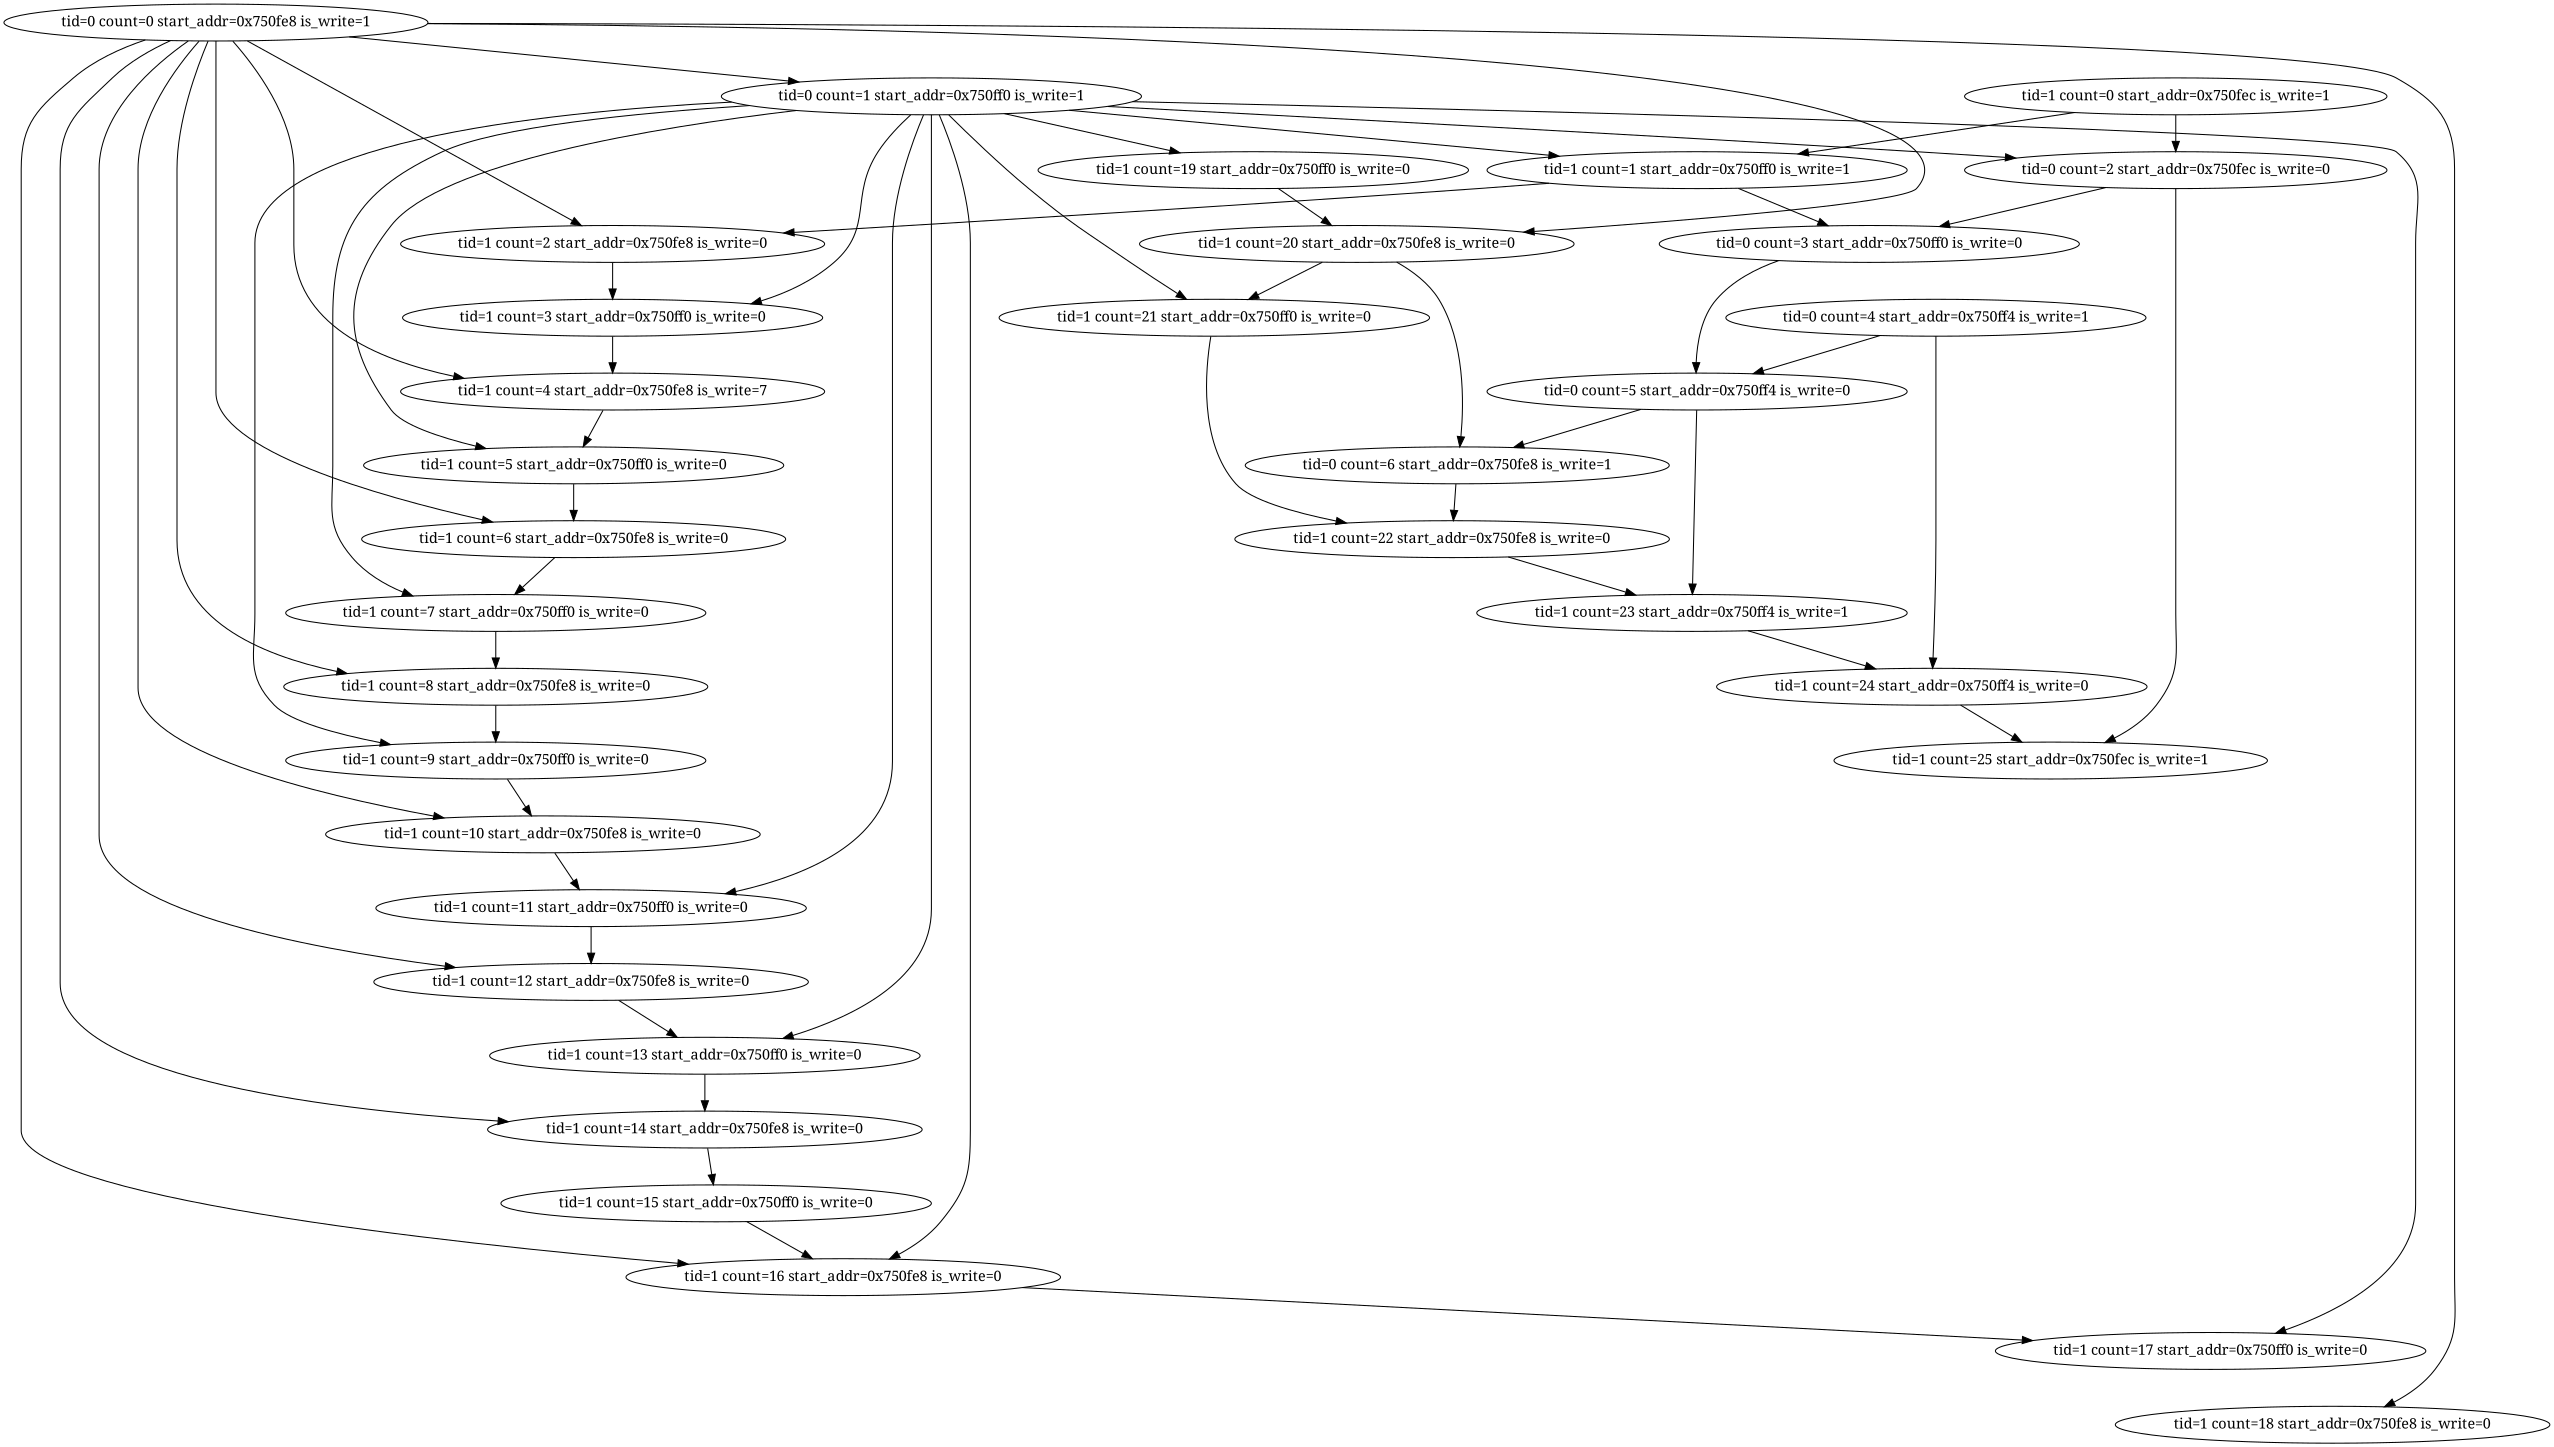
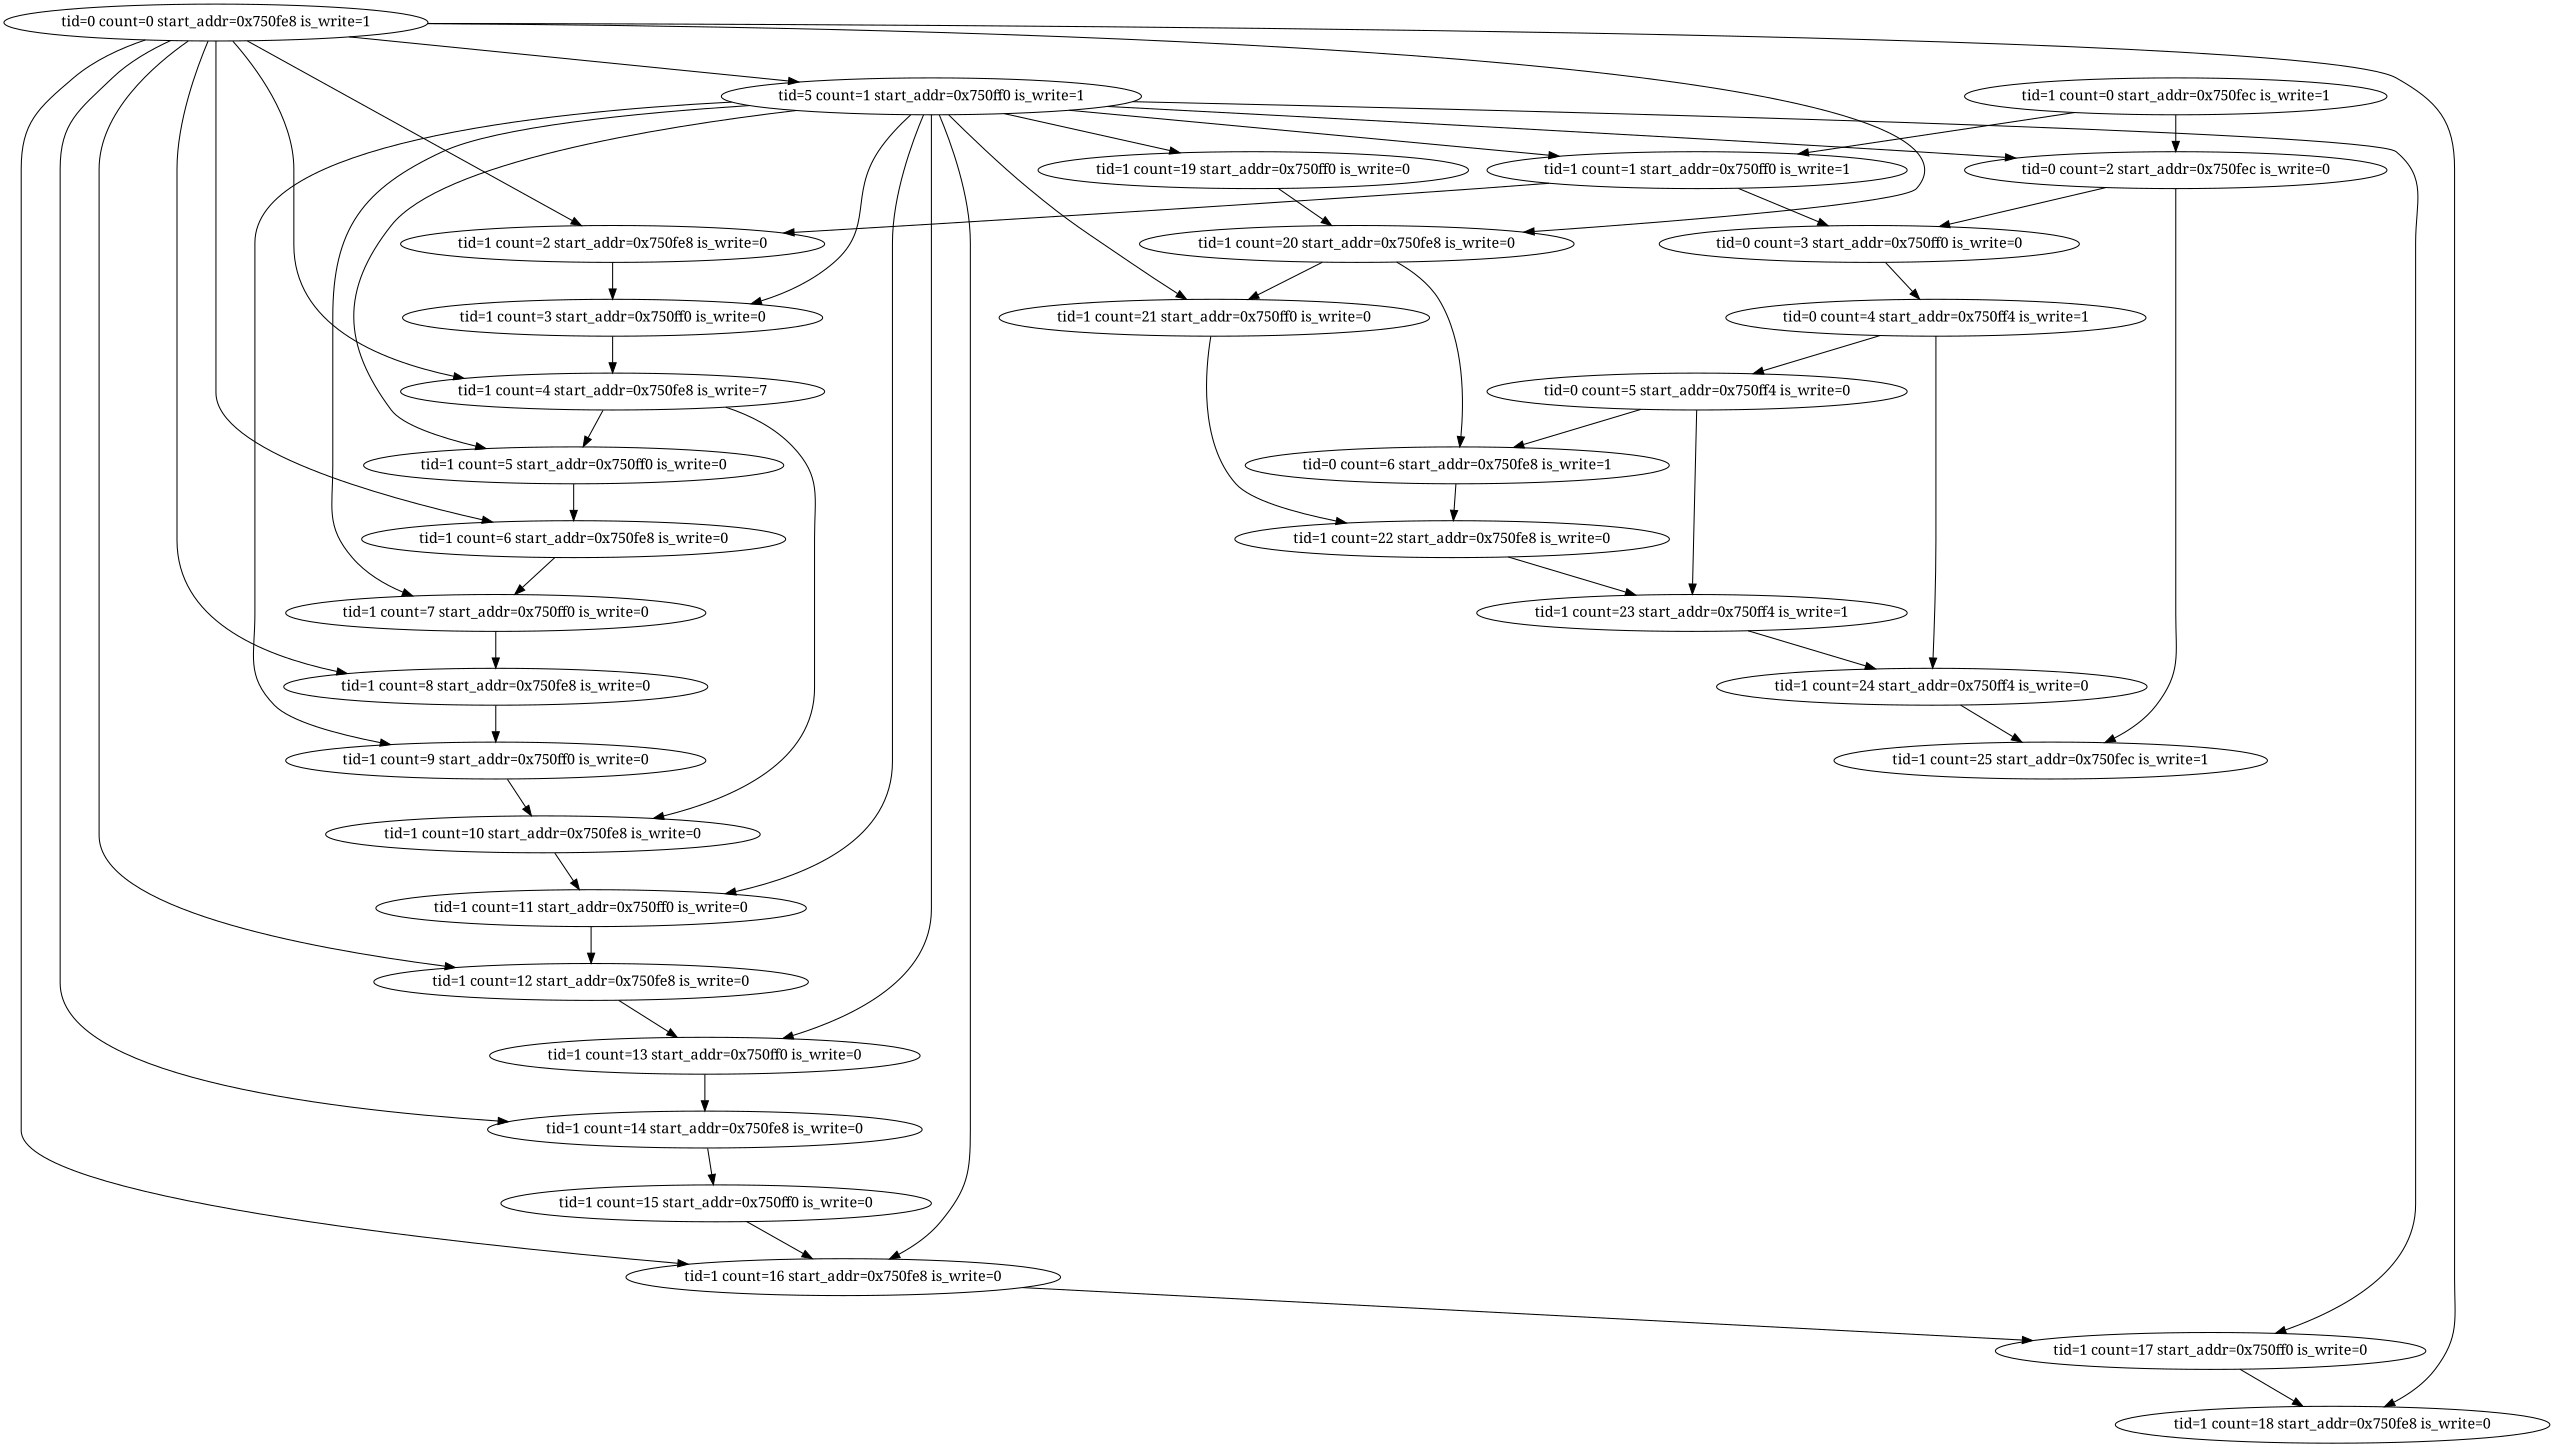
(931, 96) -> (931, 96)
(1719, 297) -> (1899, 277)
(138, 524) -> (815, 632)
none -> (2267, 1385)
